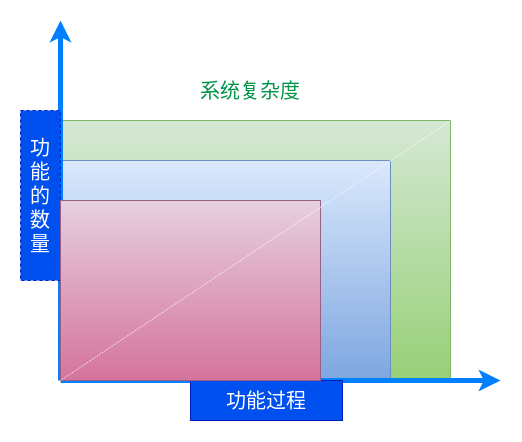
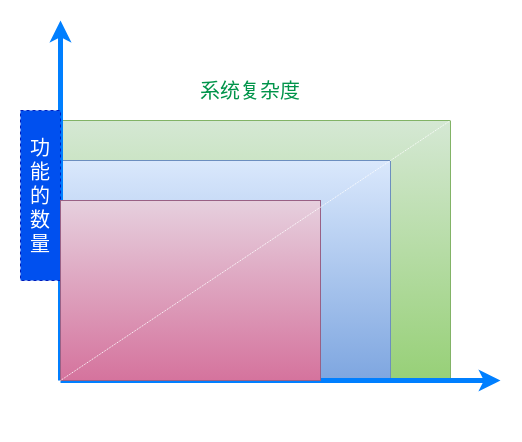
(267, 401) -> none
